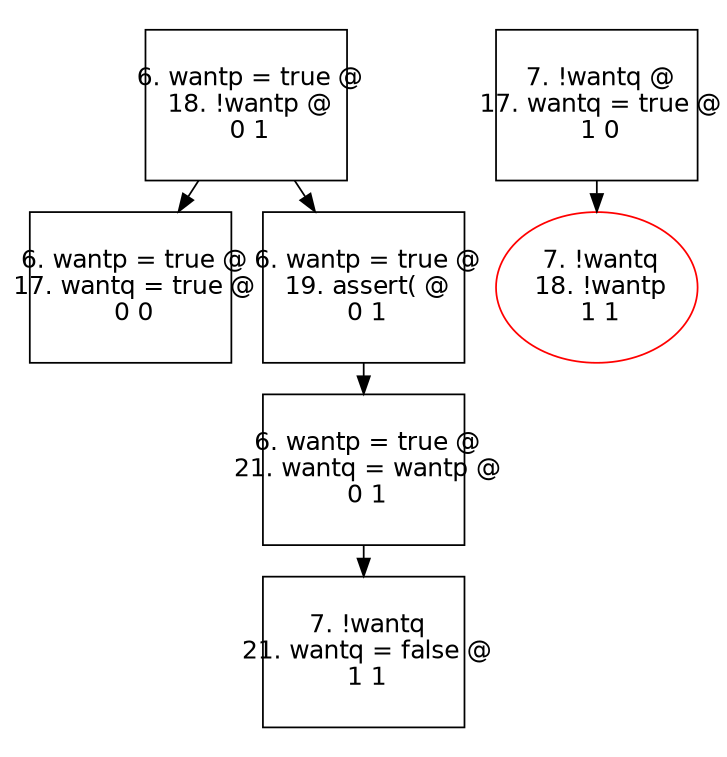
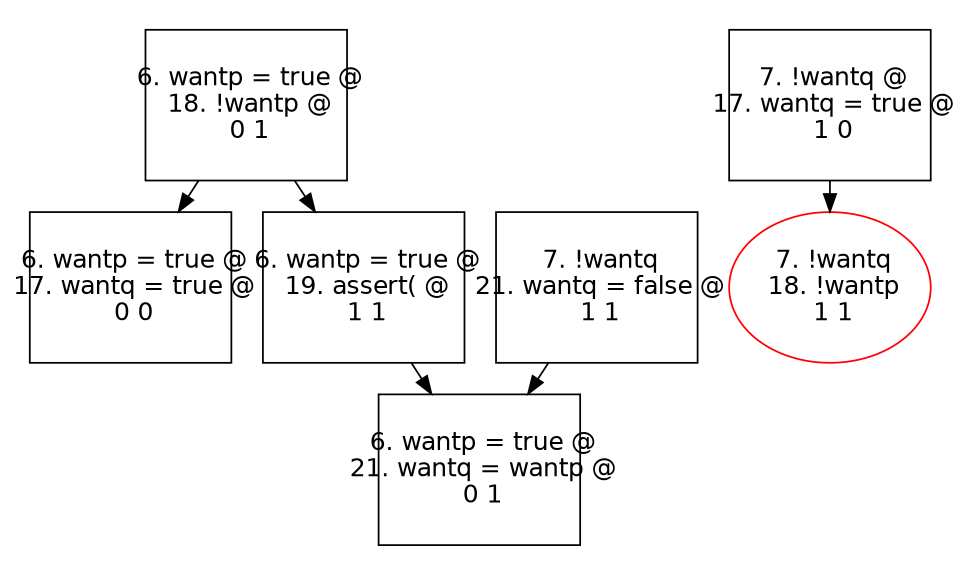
(364, 287) -> (364, 287)
(364, 552) -> (543, 371)
